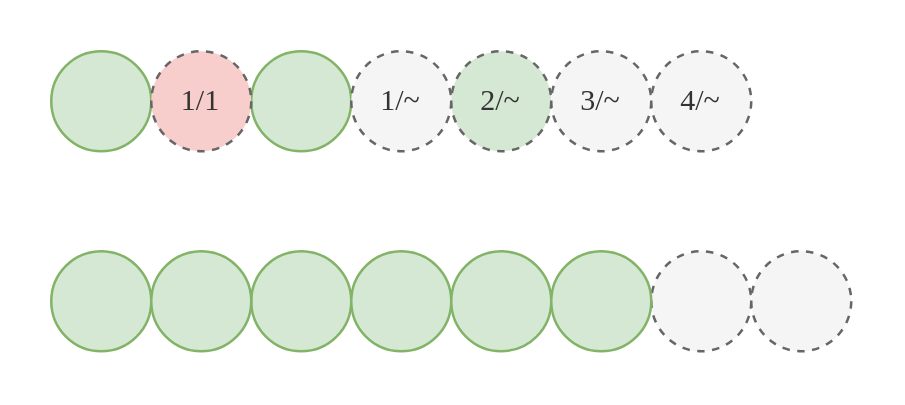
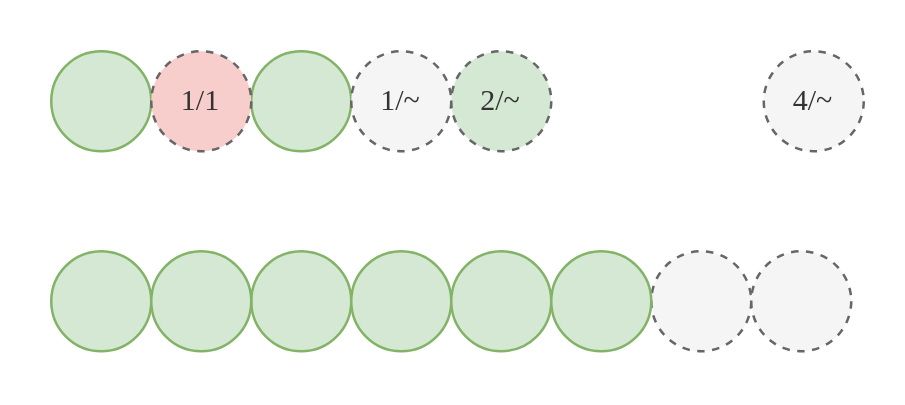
(601, 101) -> none
(701, 101) -> (814, 101)
